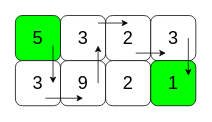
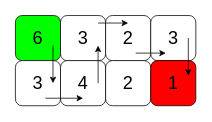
(38, 38) -> (38, 38)
(83, 83) -> (83, 83)
(173, 83) -> (173, 83)
